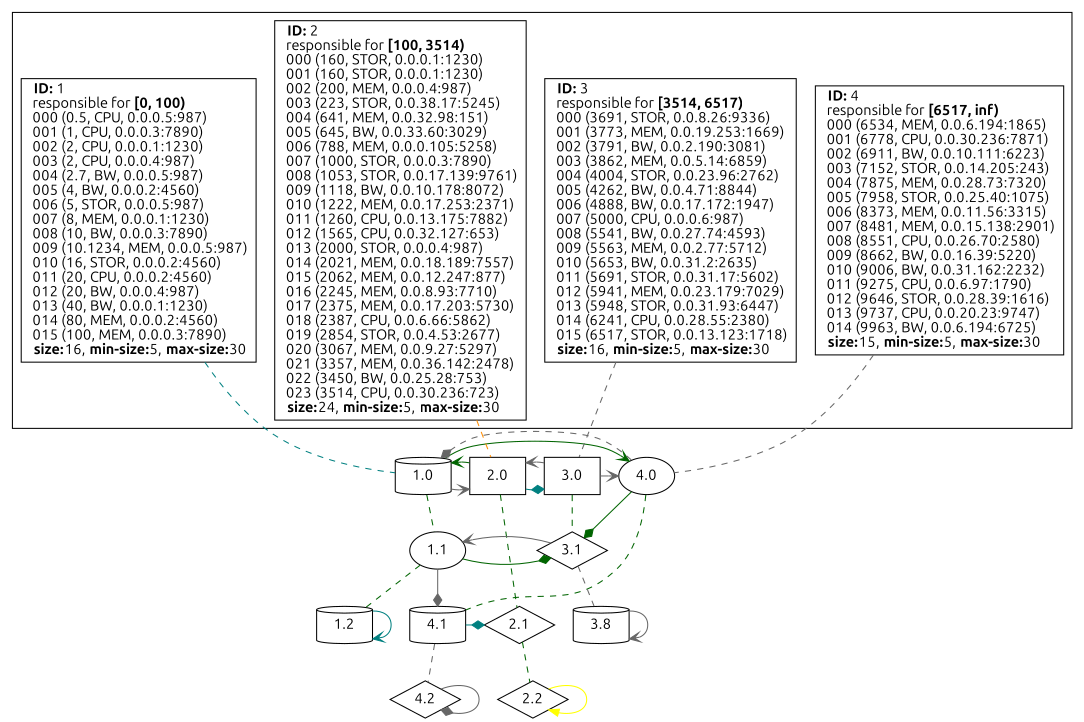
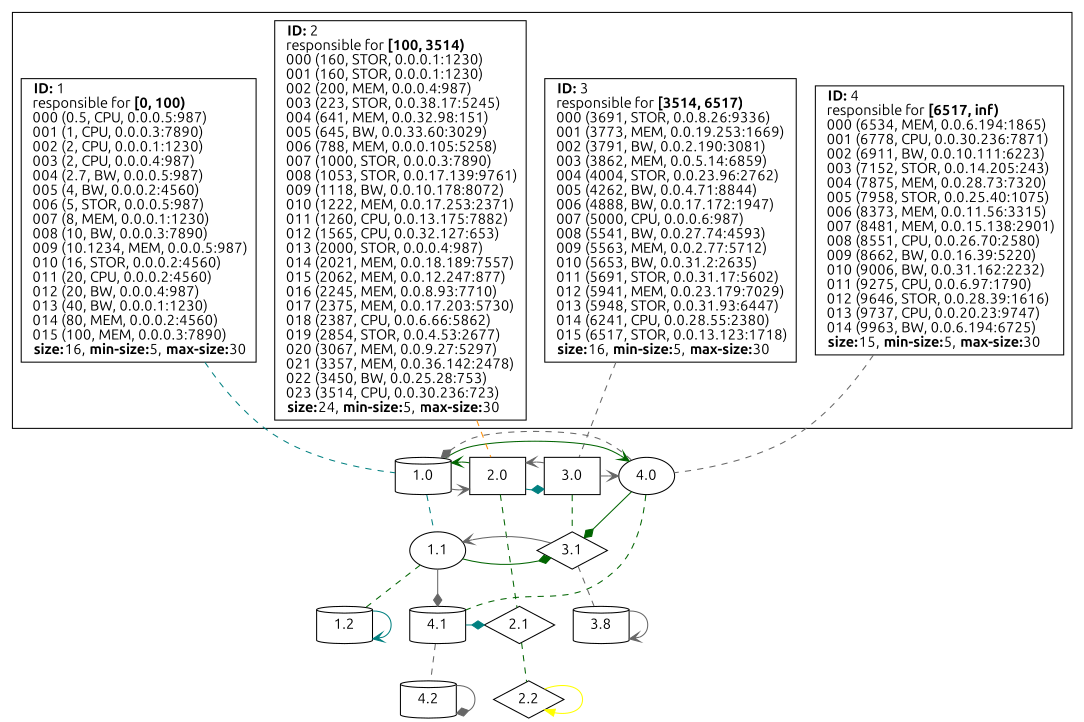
(430, 513) -> (430, 513)
(425, 699) -> (428, 699)
